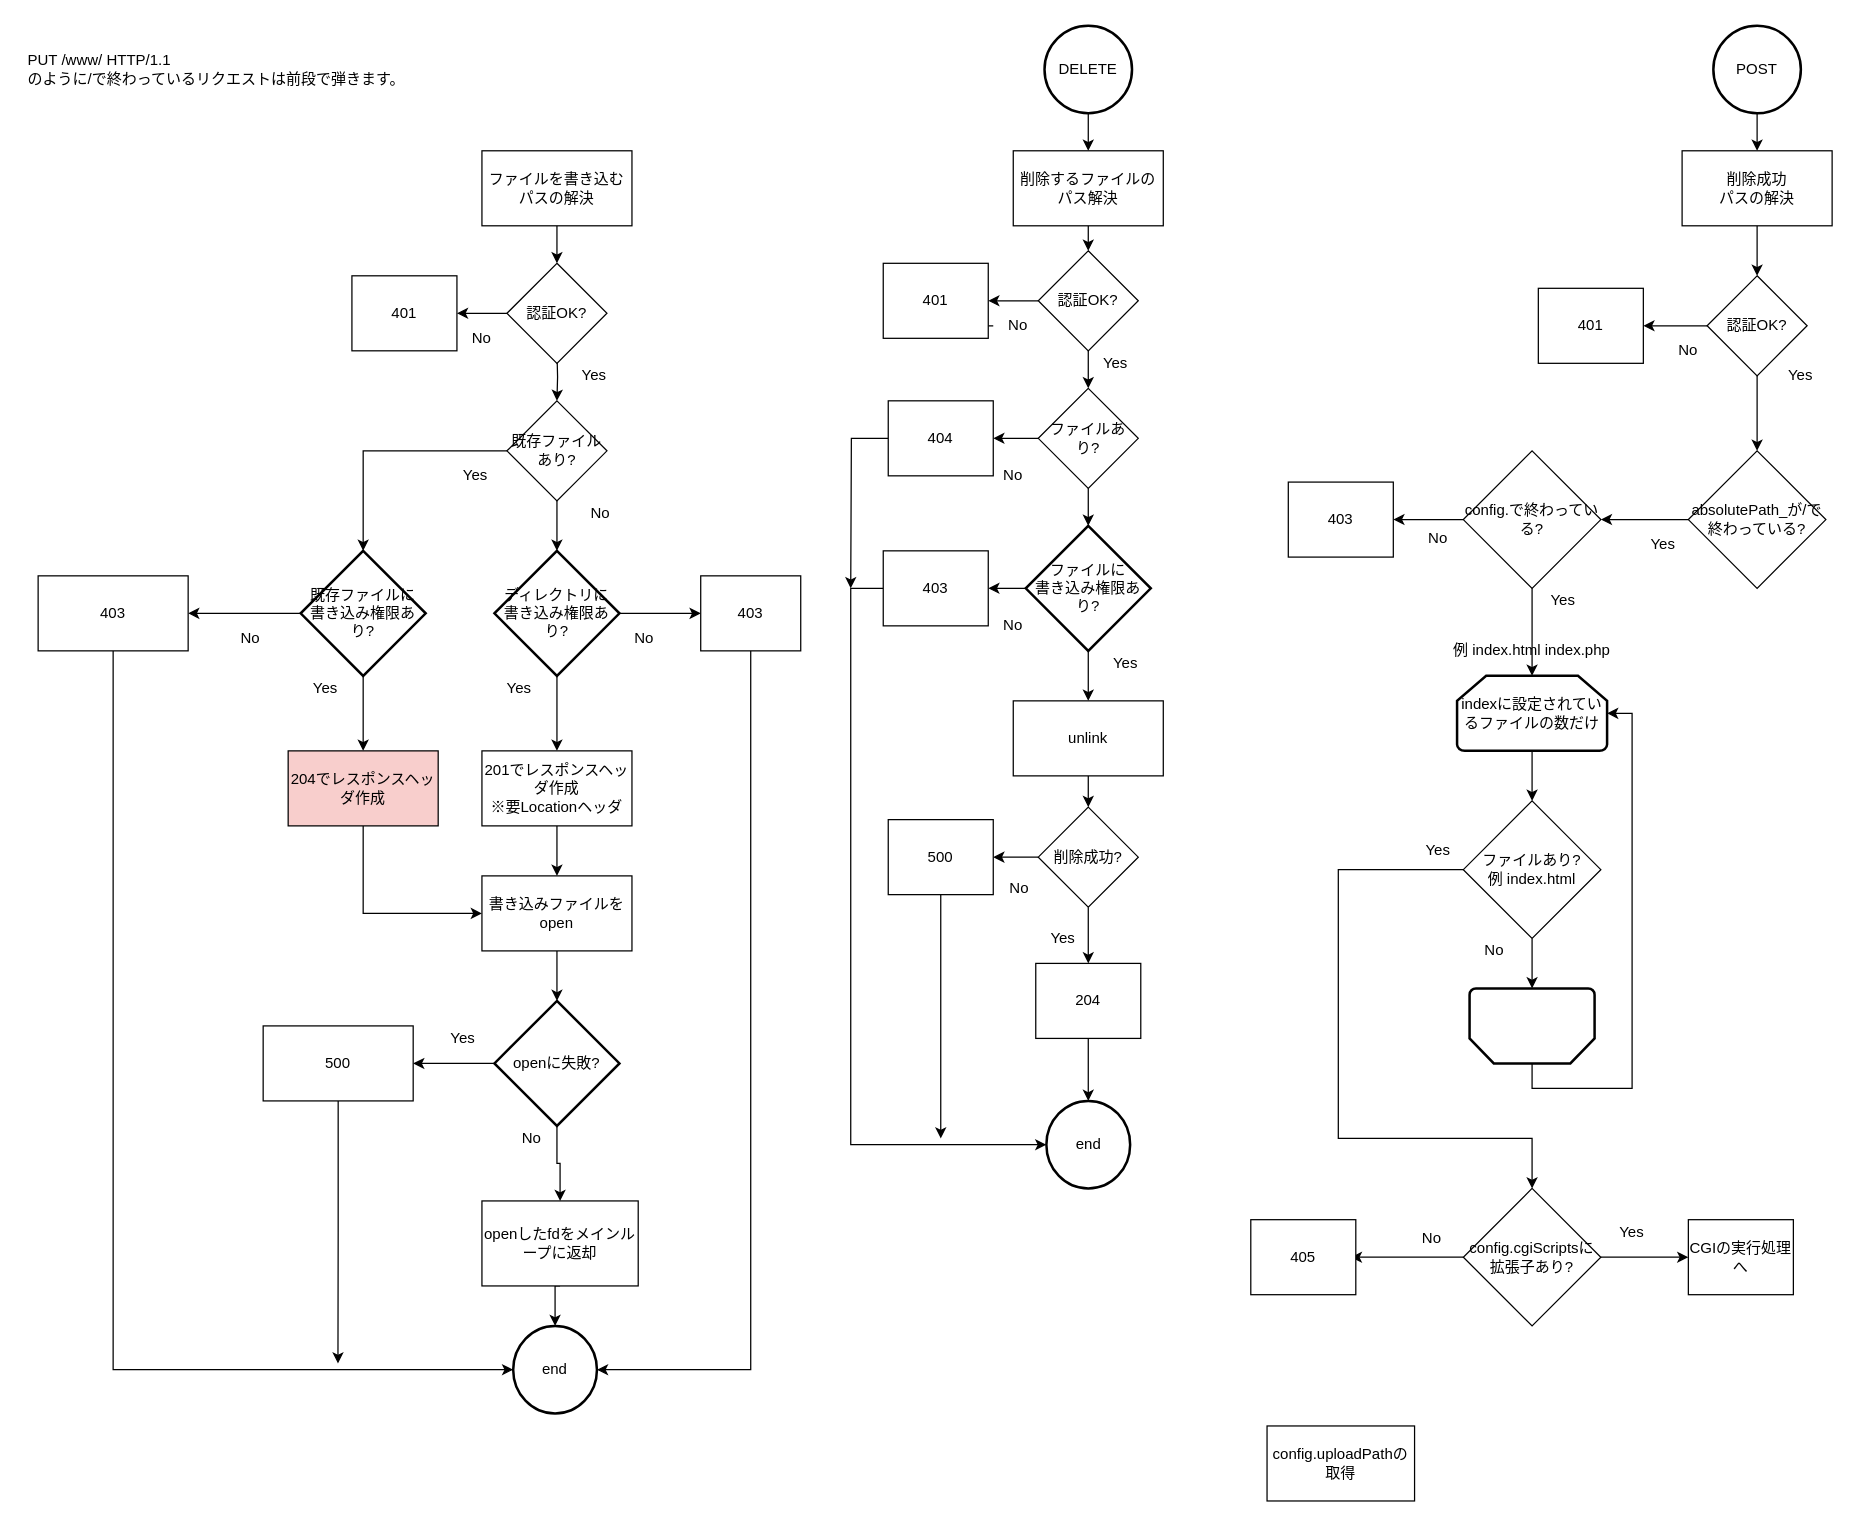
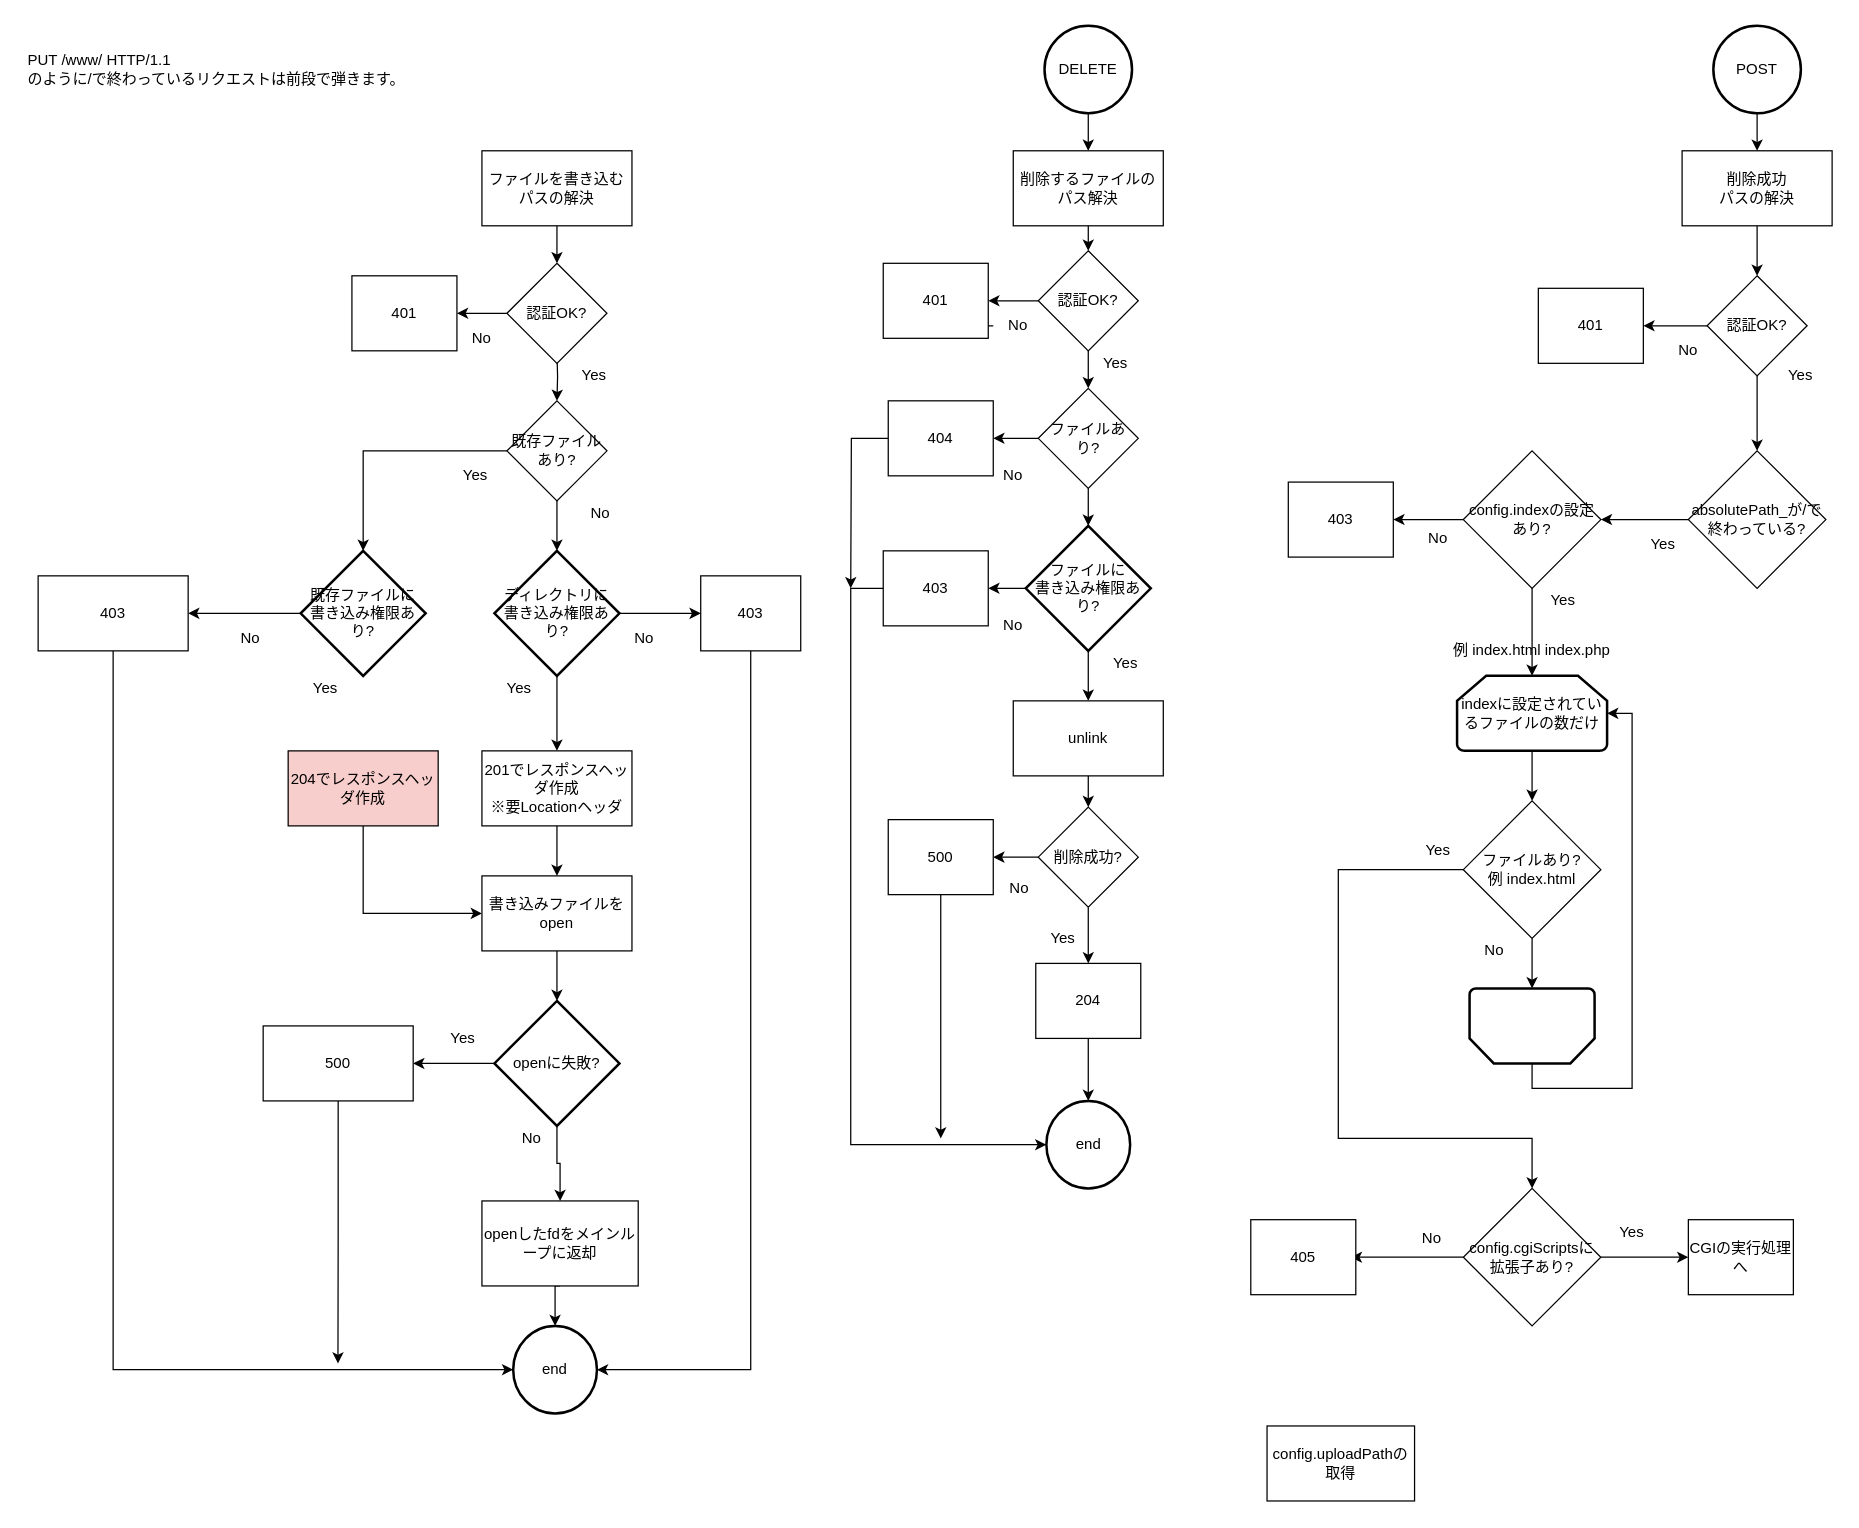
(1532, 519) -> (1532, 519)
(363, 709) -> none
